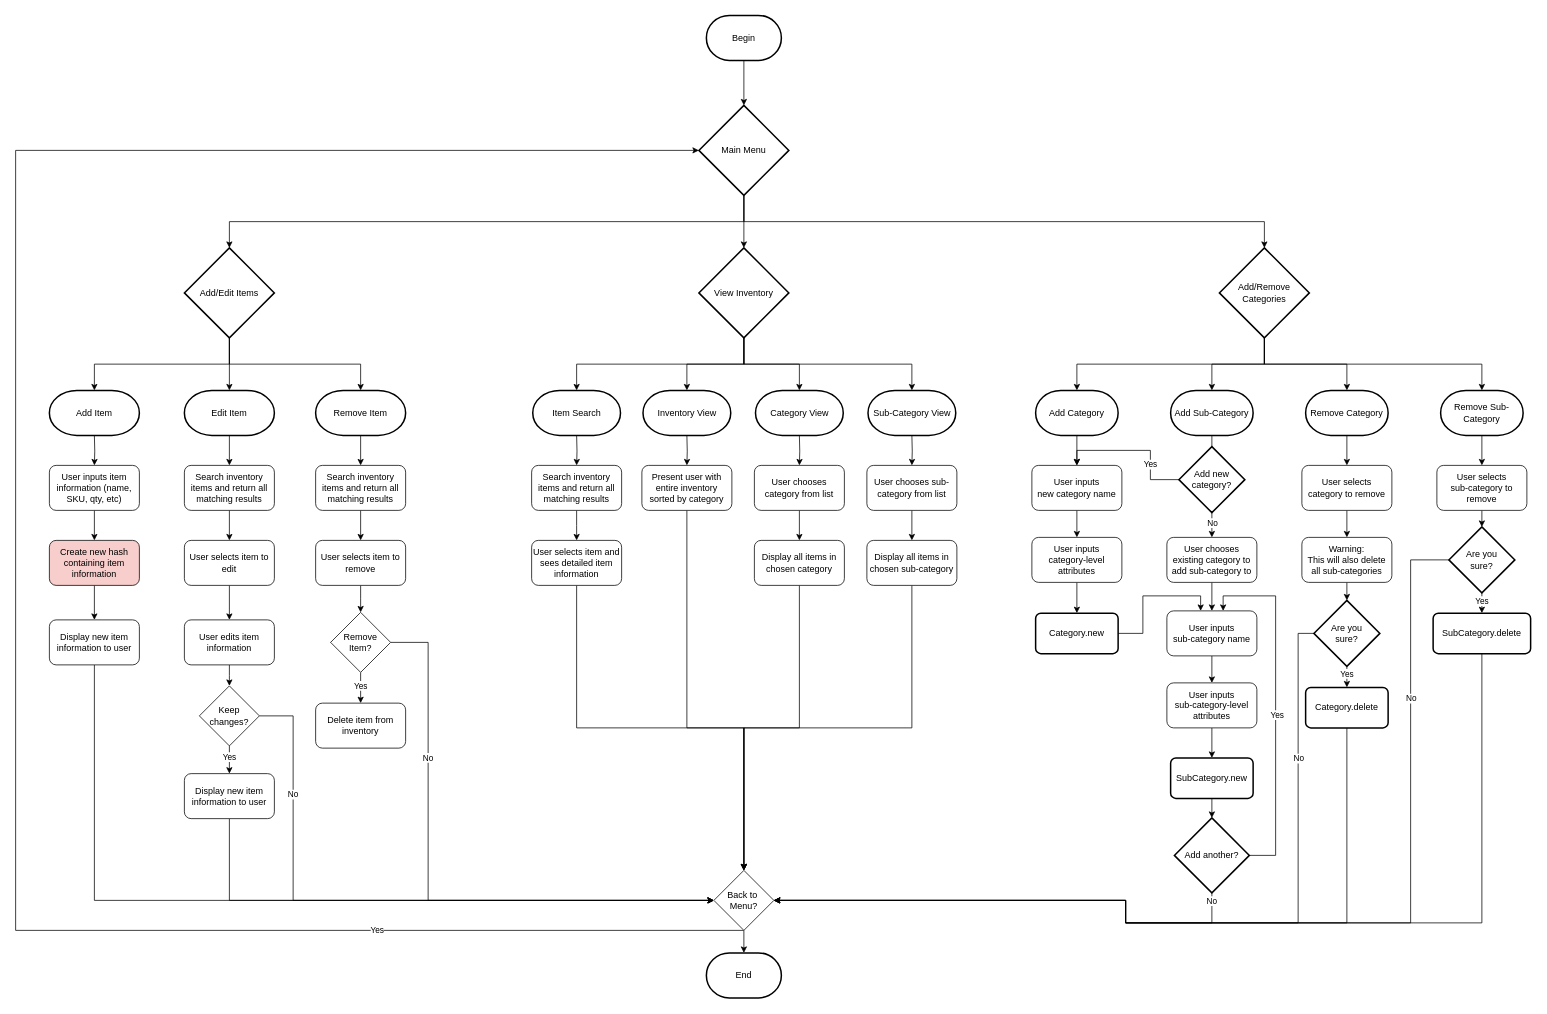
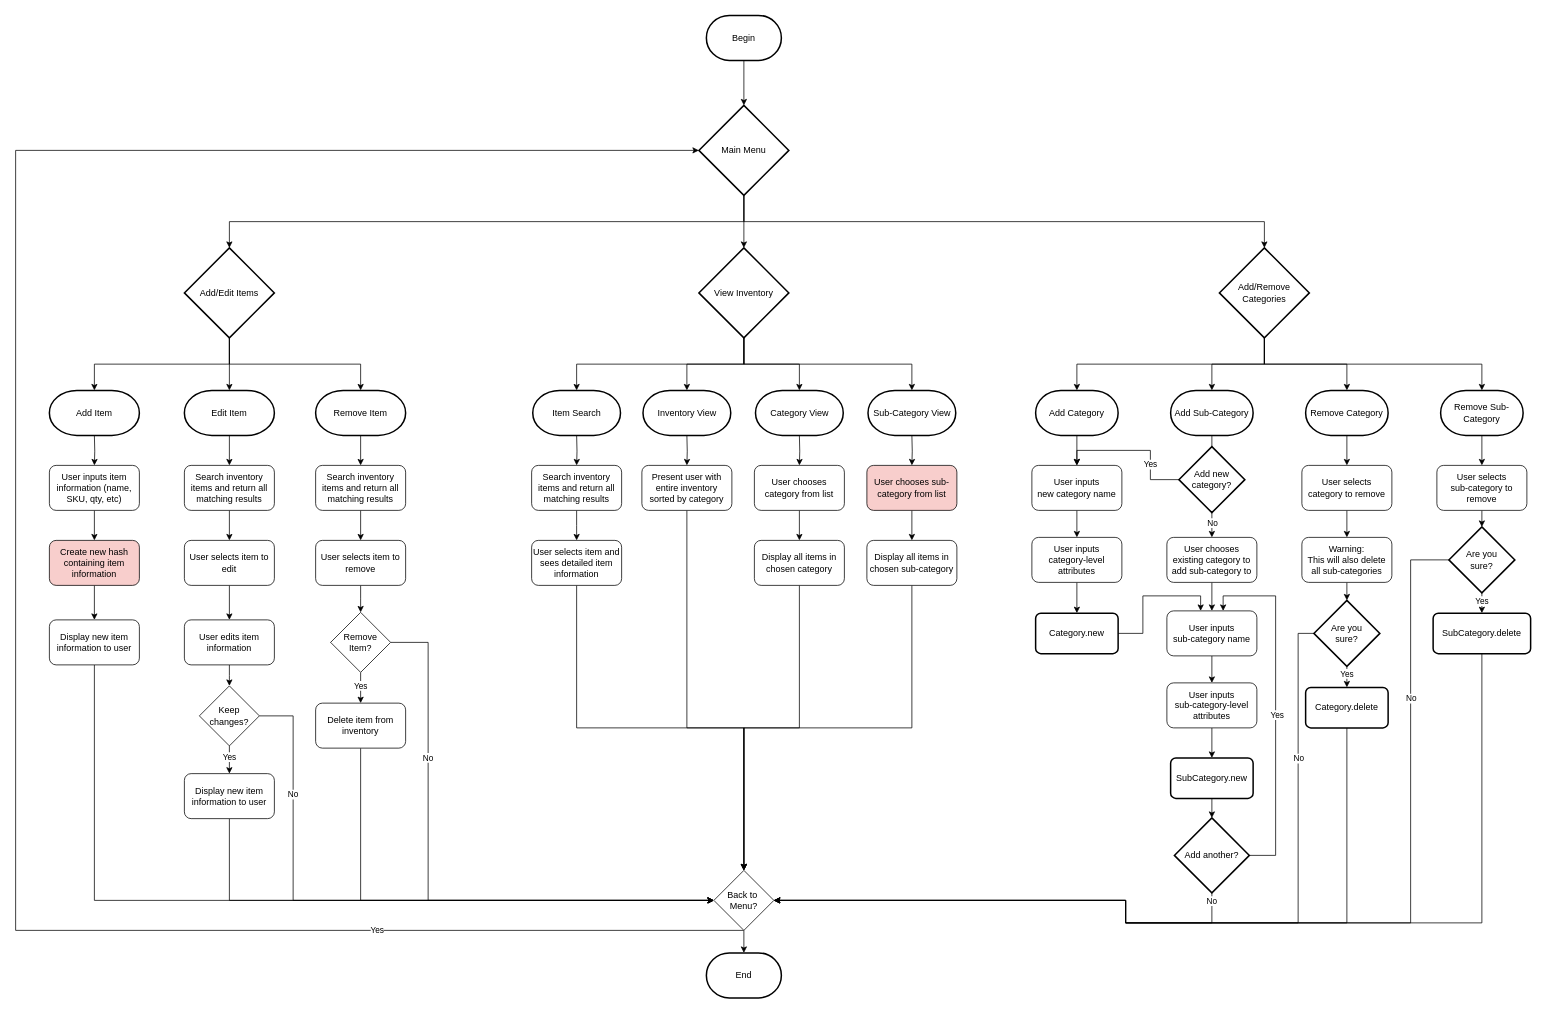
(912, 488) -> (912, 488)
none -> (360, 823)
